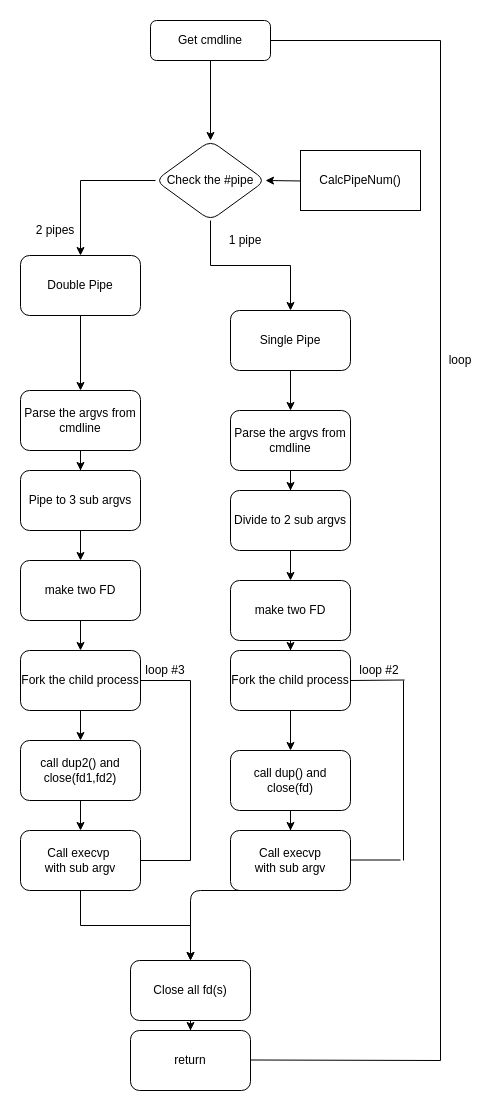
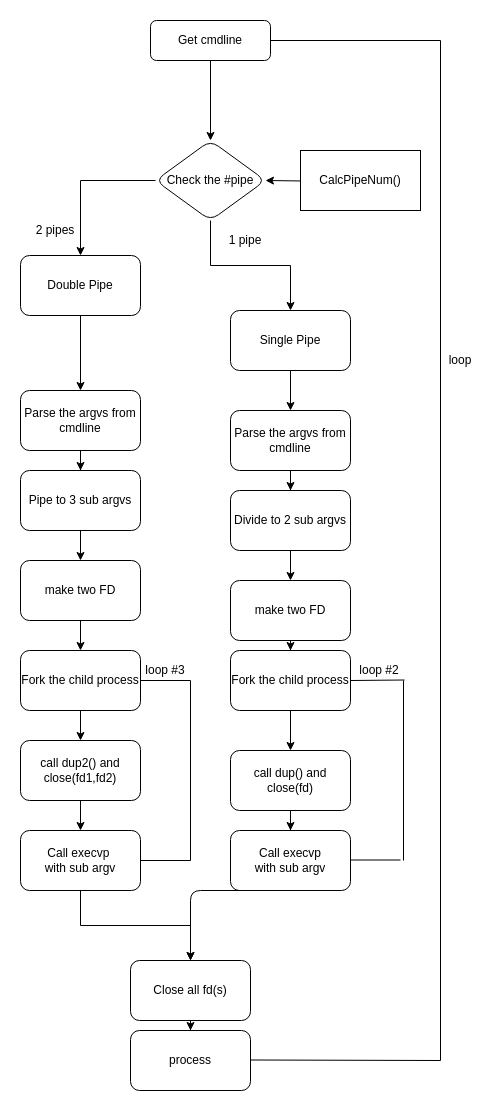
(191, 1061) -> (191, 1061)
